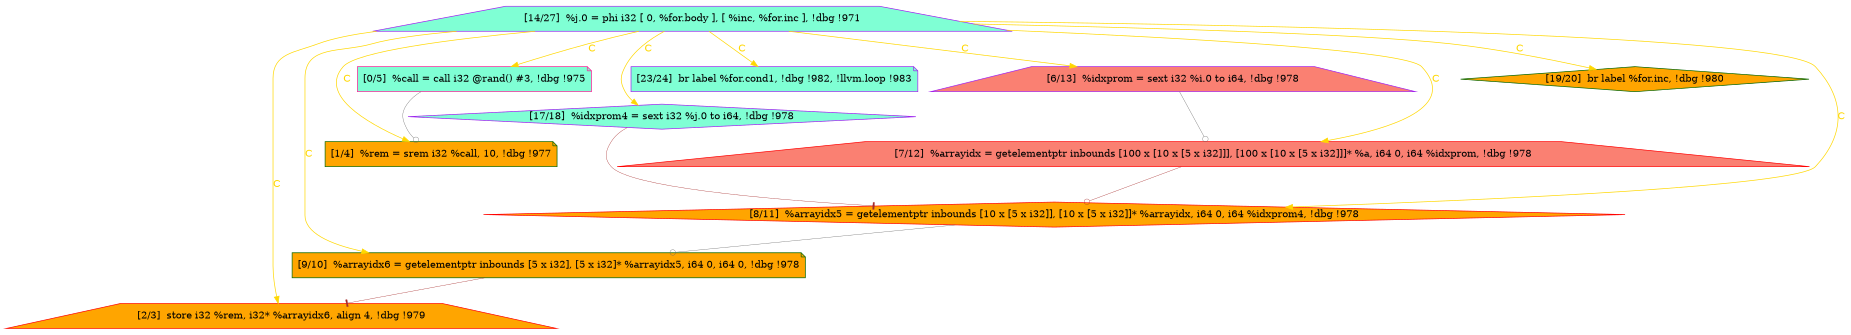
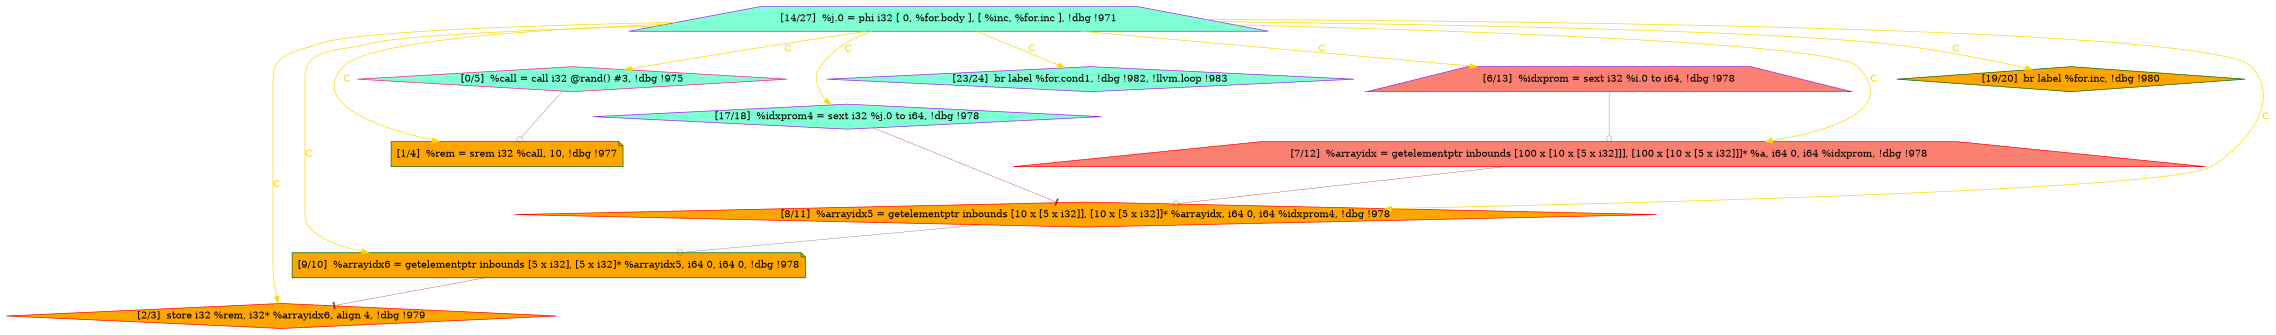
(474, 79) -> (572, 79)
(774, 79) -> (1090, 79)
(281, 316) -> (281, 316)
